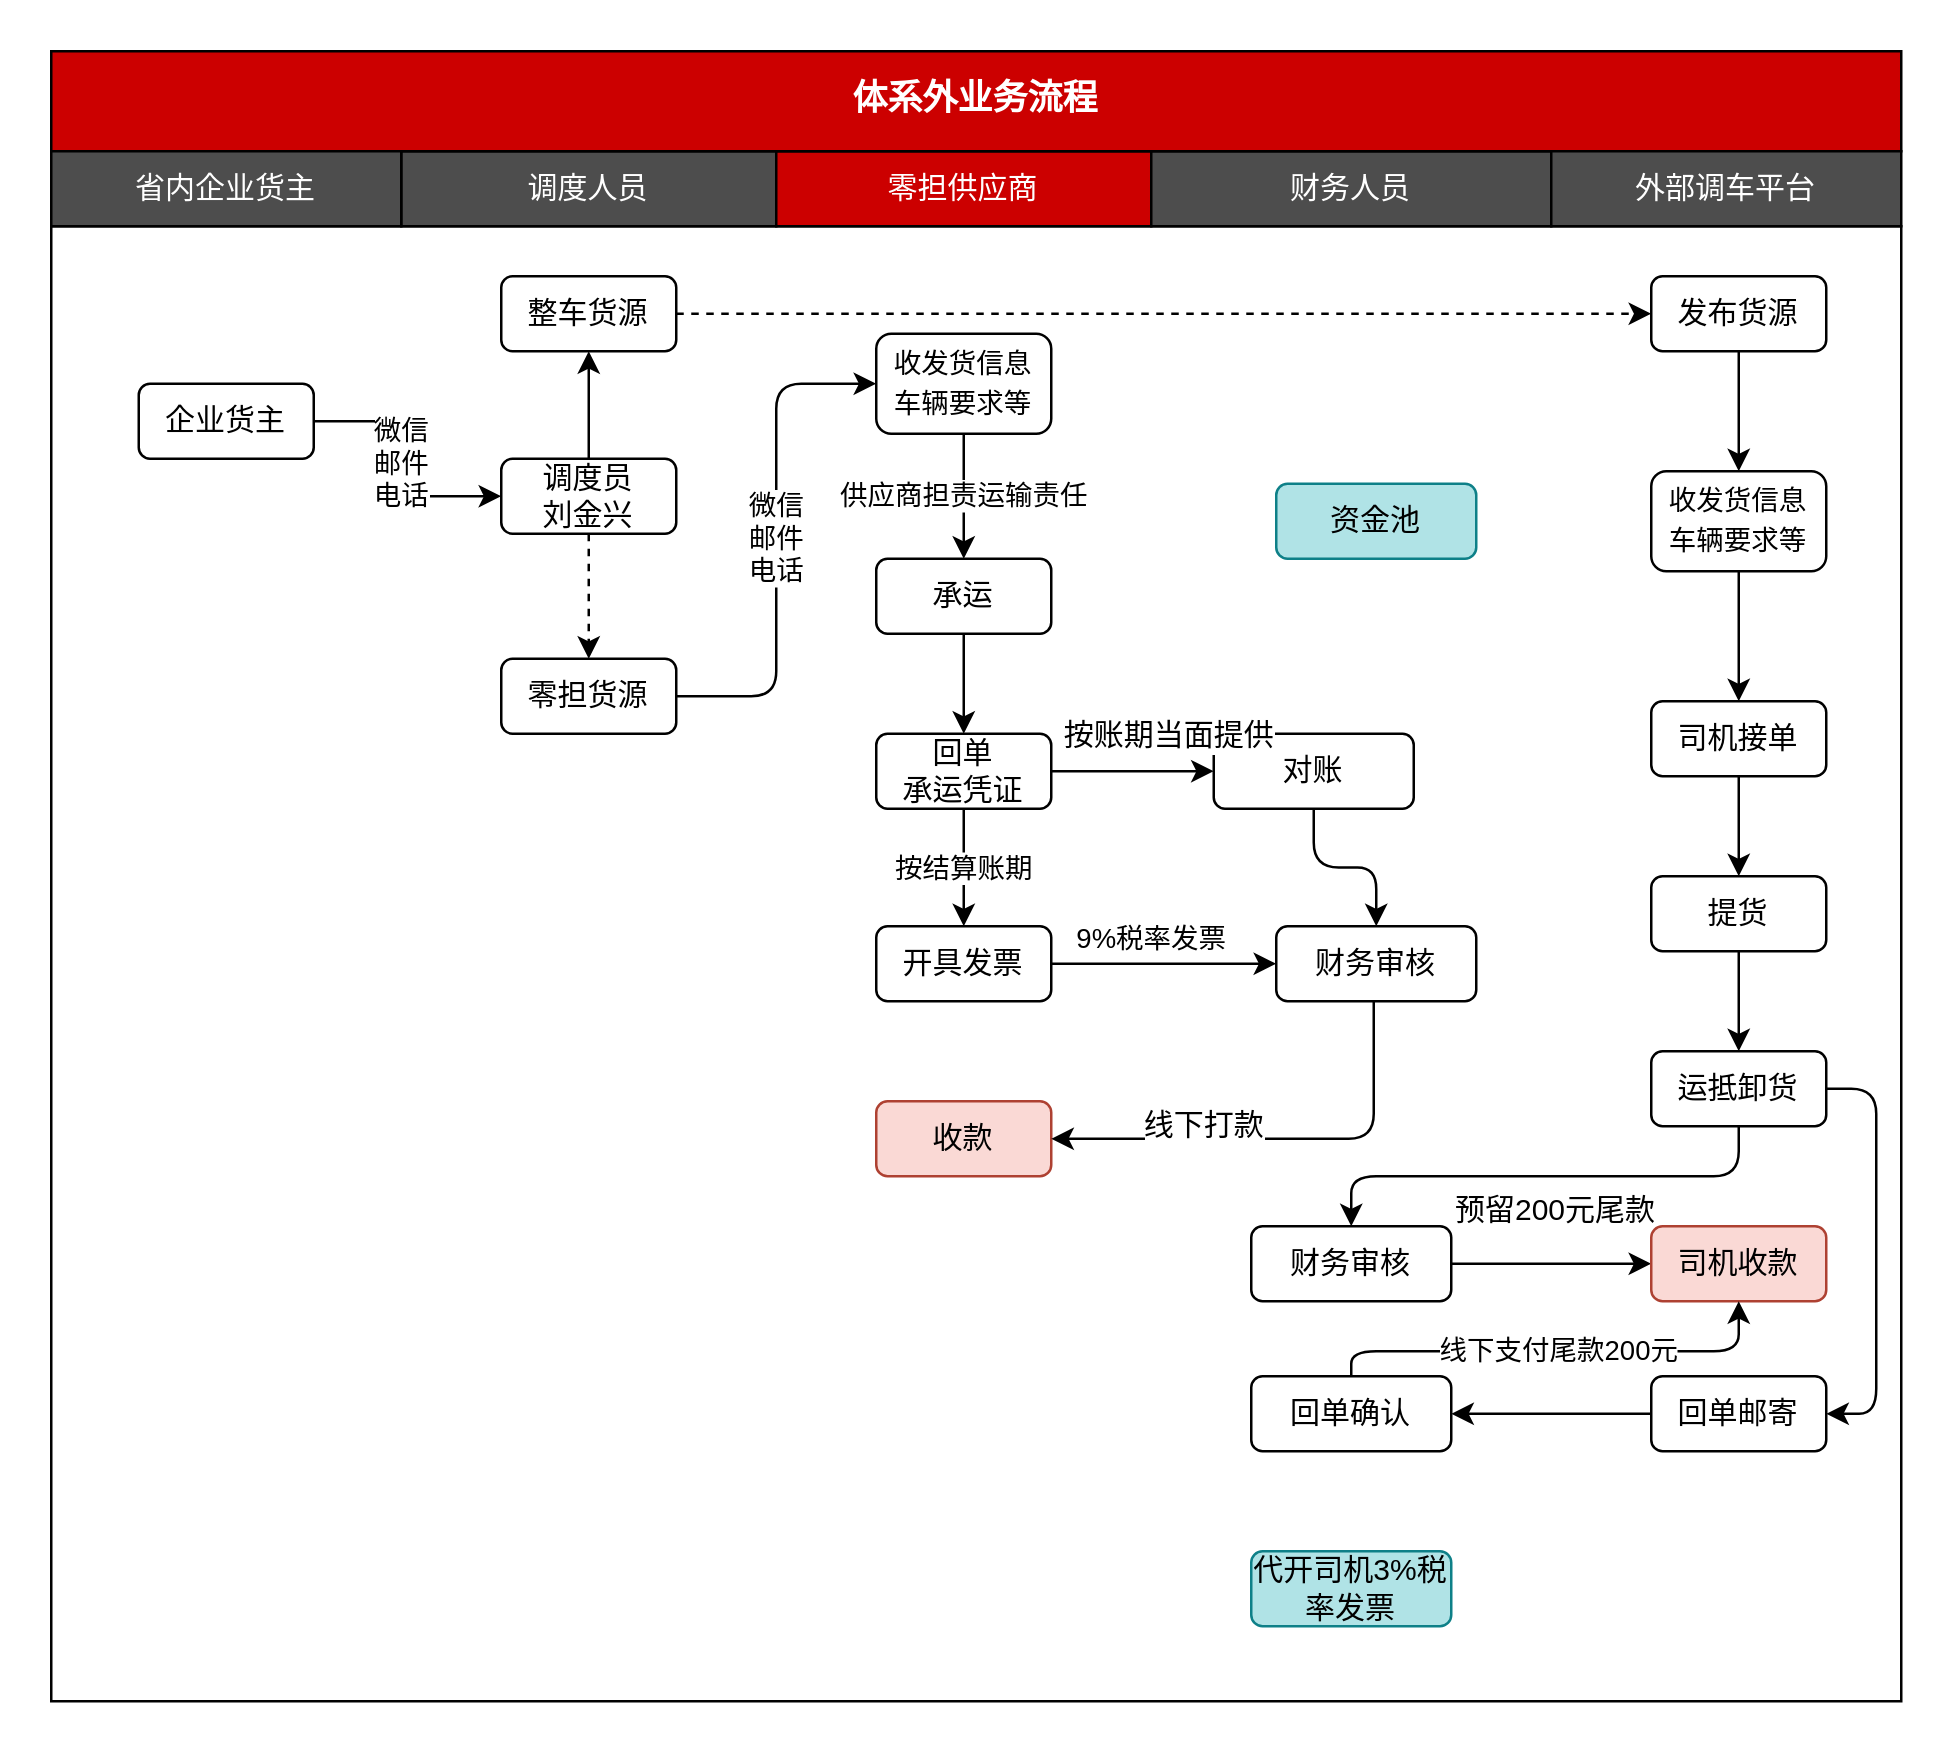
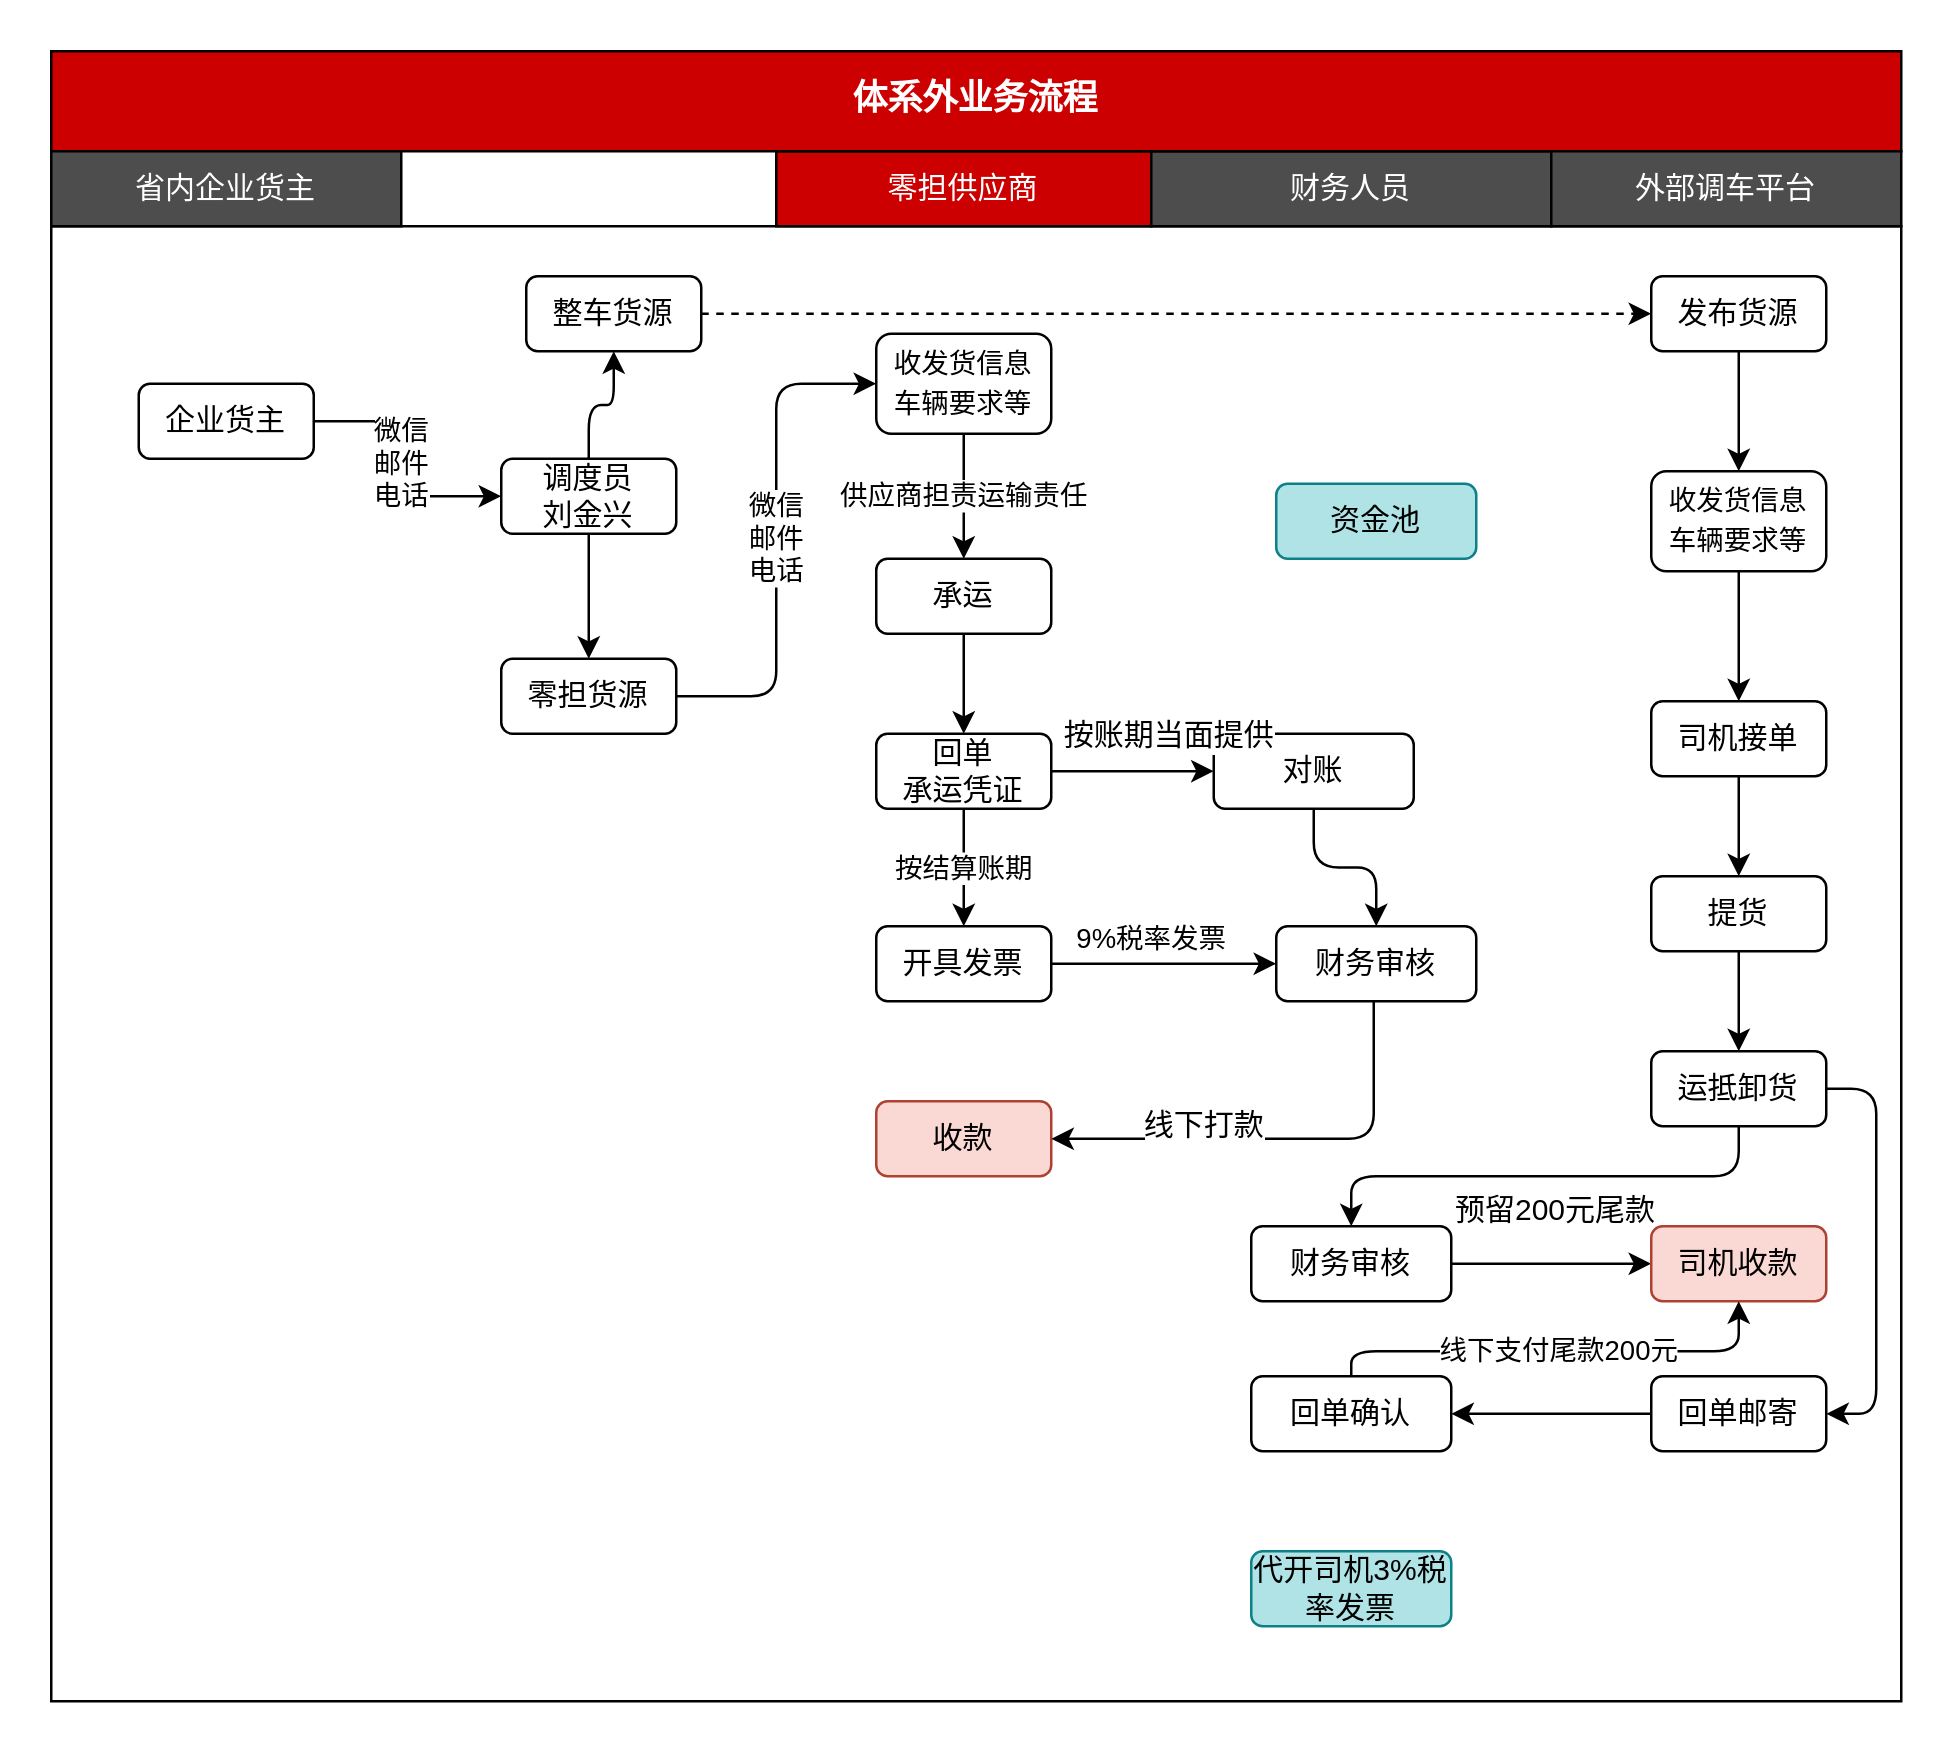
(589, 189) -> none
(589, 314) -> (614, 314)
(589, 589) -> (589, 589)
